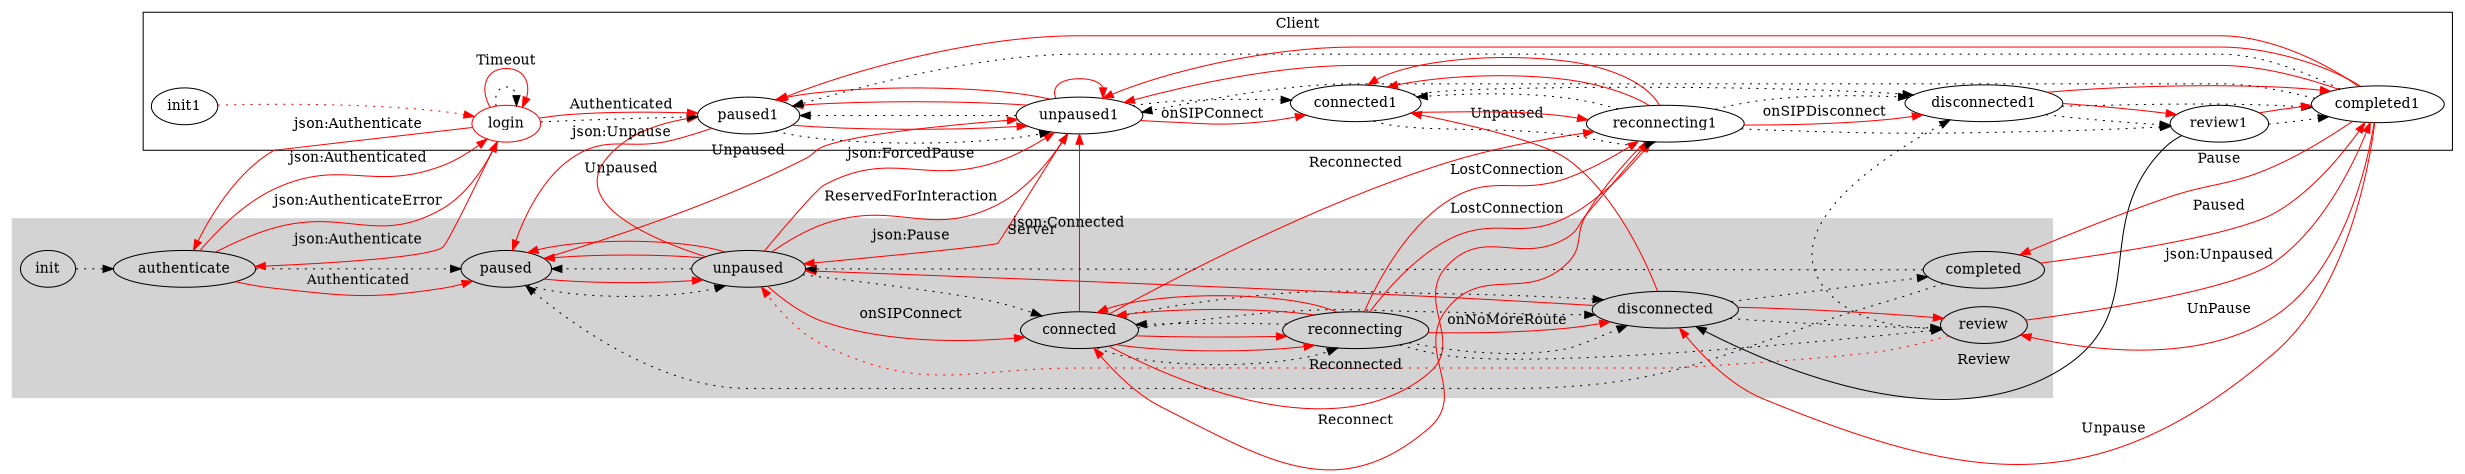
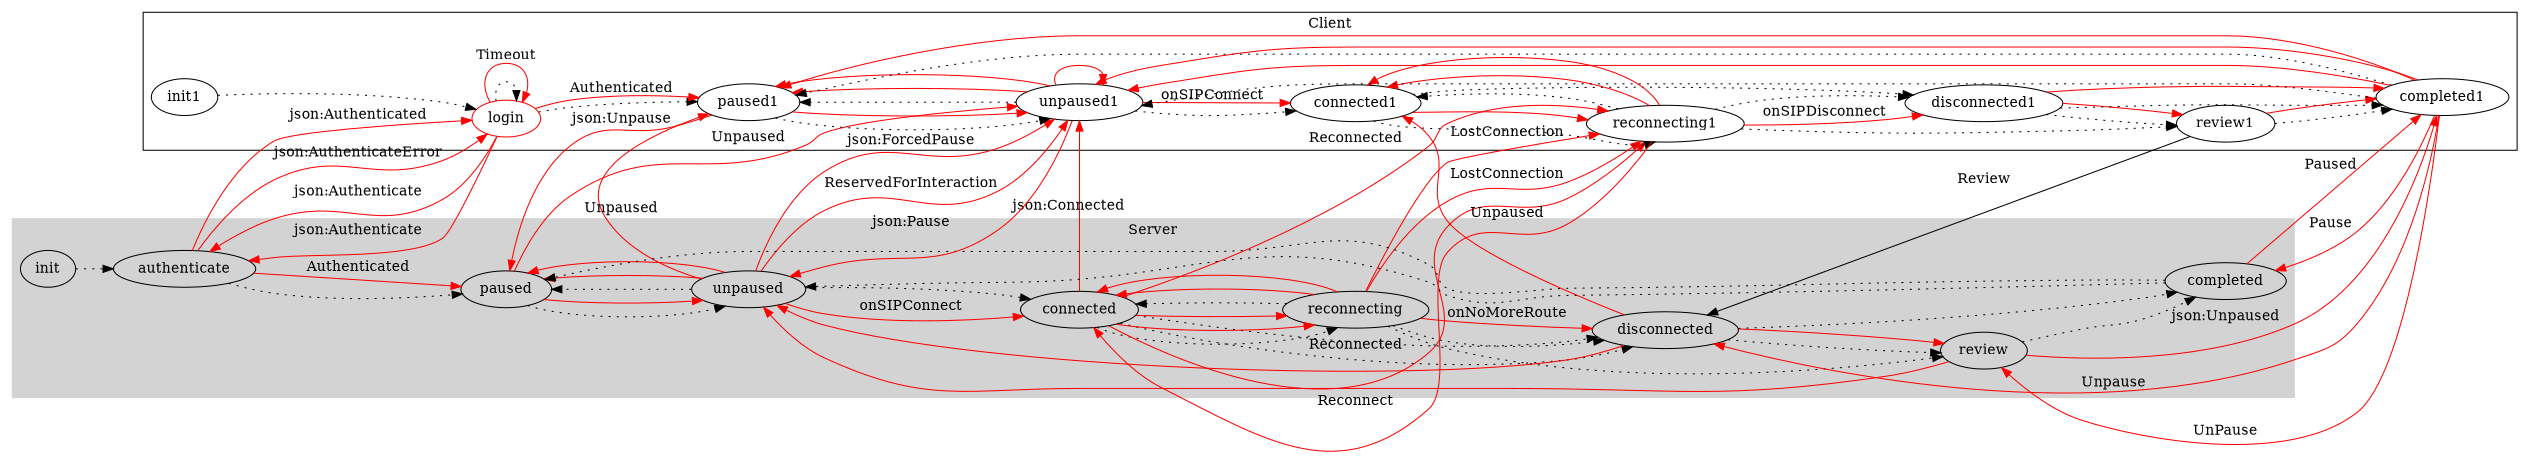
(341, 105) -> (342, 94)
(1814, 242) -> (2105, 326)
(1347, 368) -> (1381, 388)
